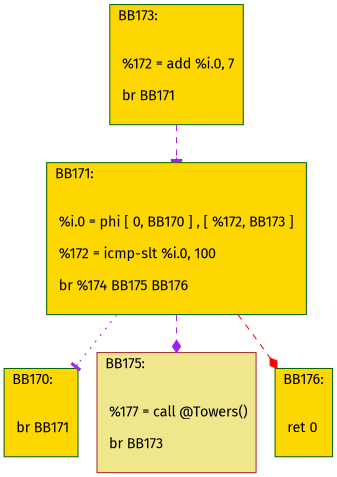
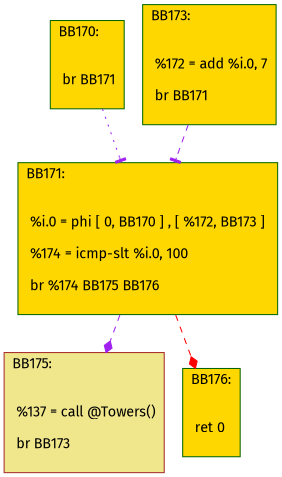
(135, 254) -> (107, 254)
(97, 339) -> (111, 133)
(177, 412) -> (84, 412)
